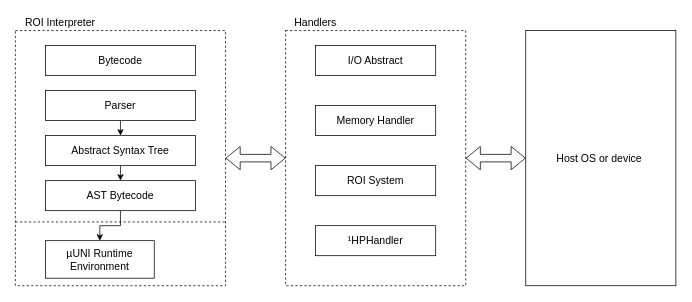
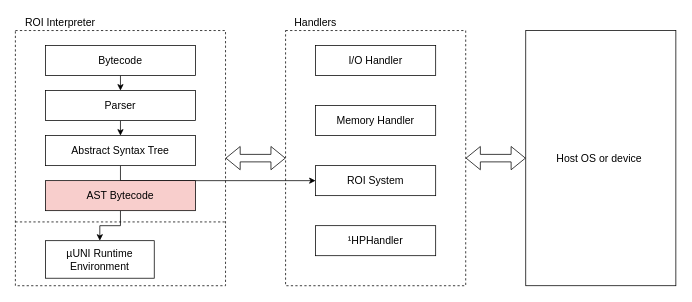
(375, 60) -> (375, 60)
none -> (120, 80)
(120, 174) -> (253, 180)
(120, 195) -> (120, 195)
